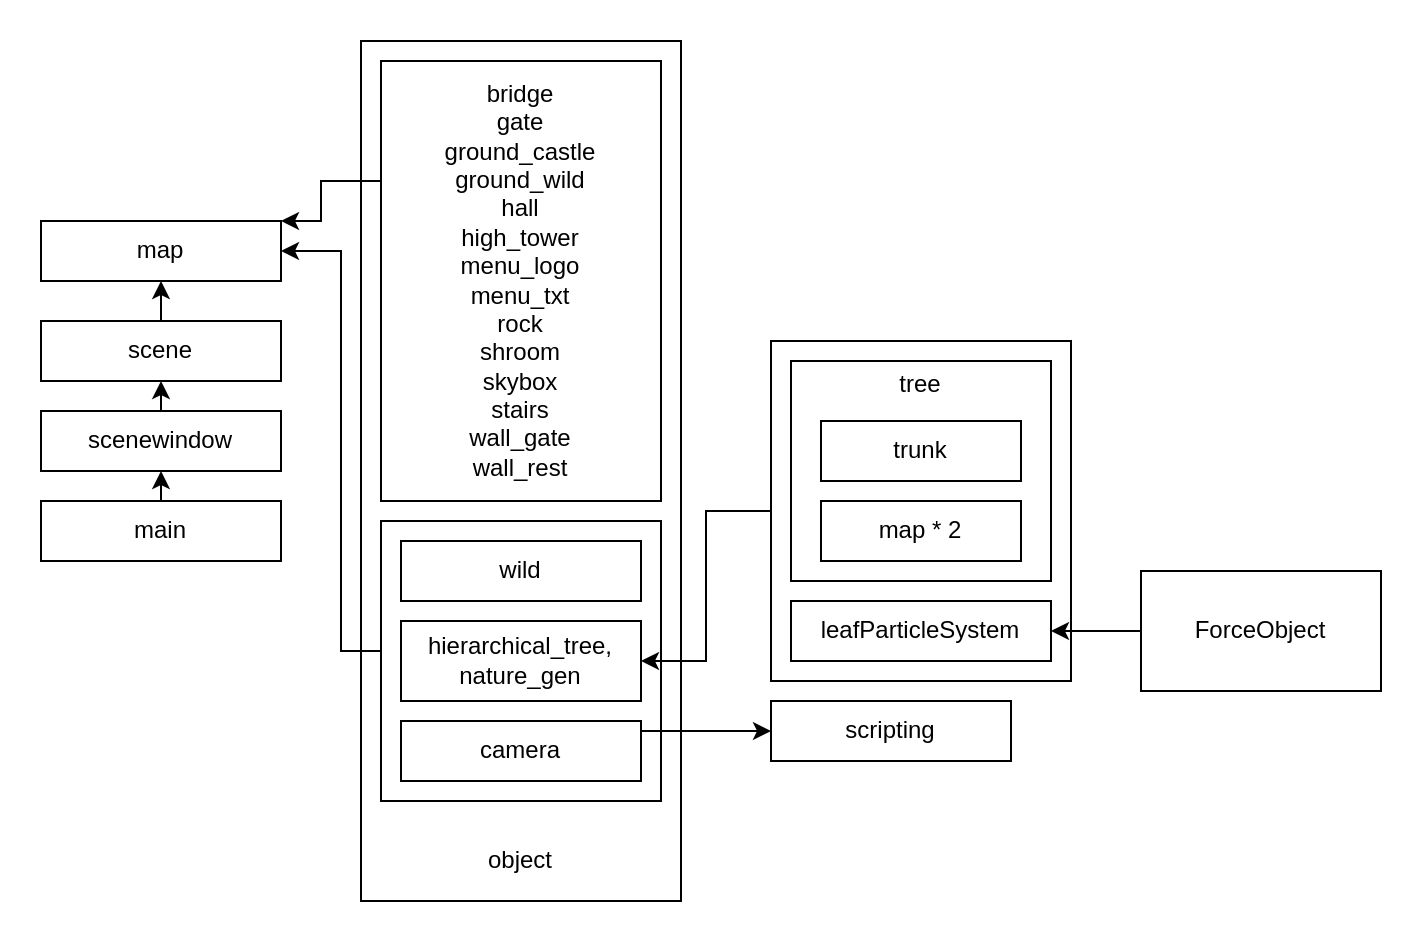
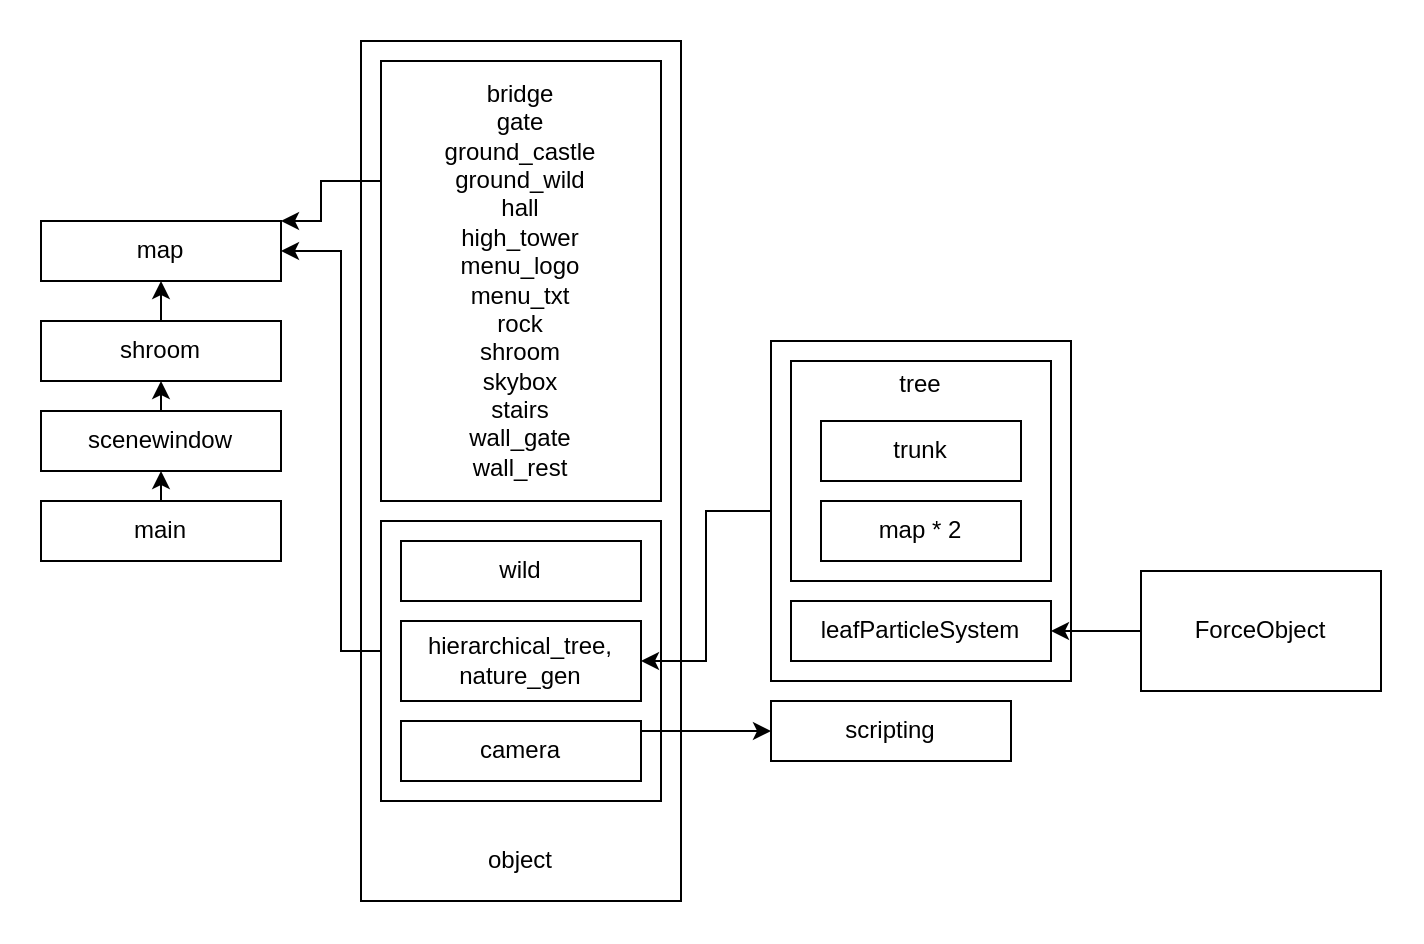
(161, 351) -> (161, 351)
